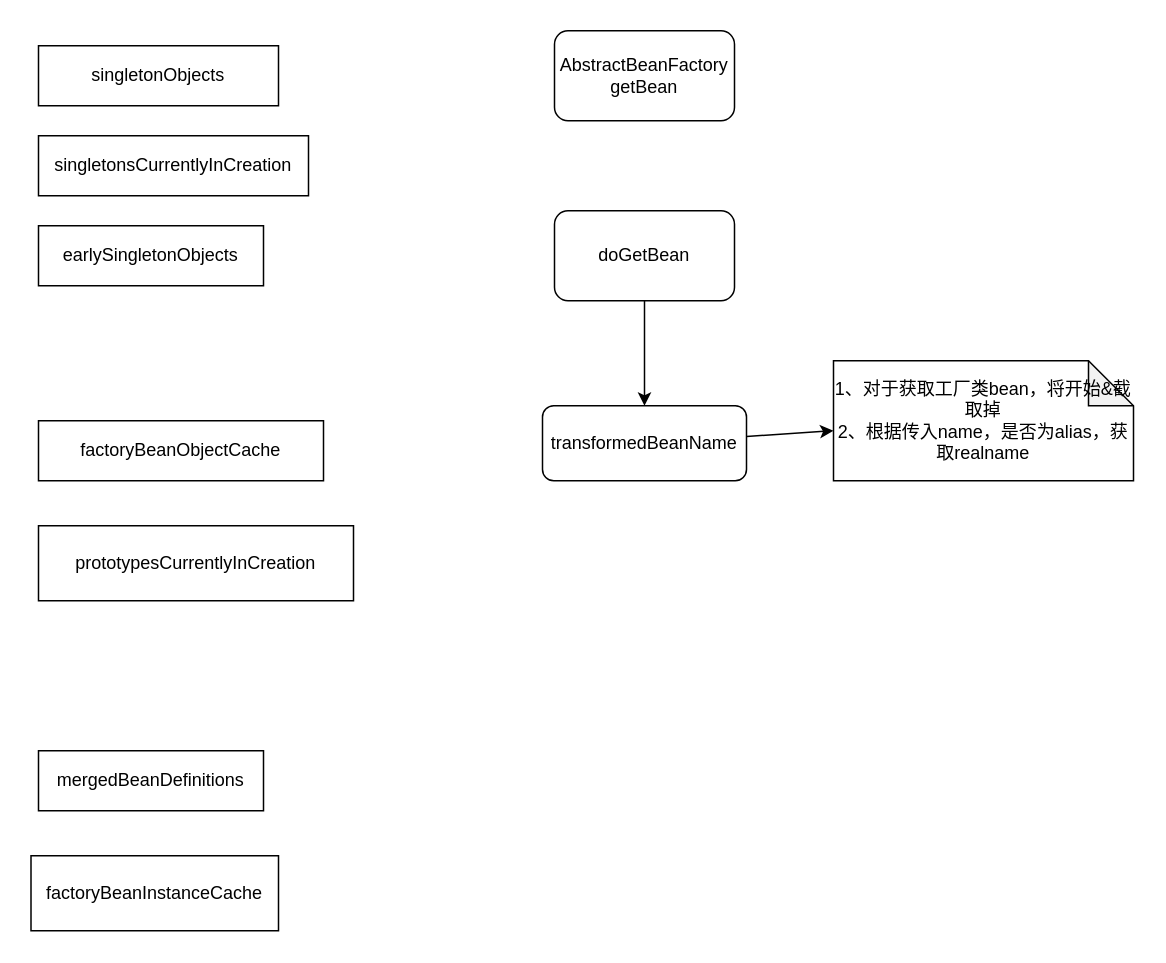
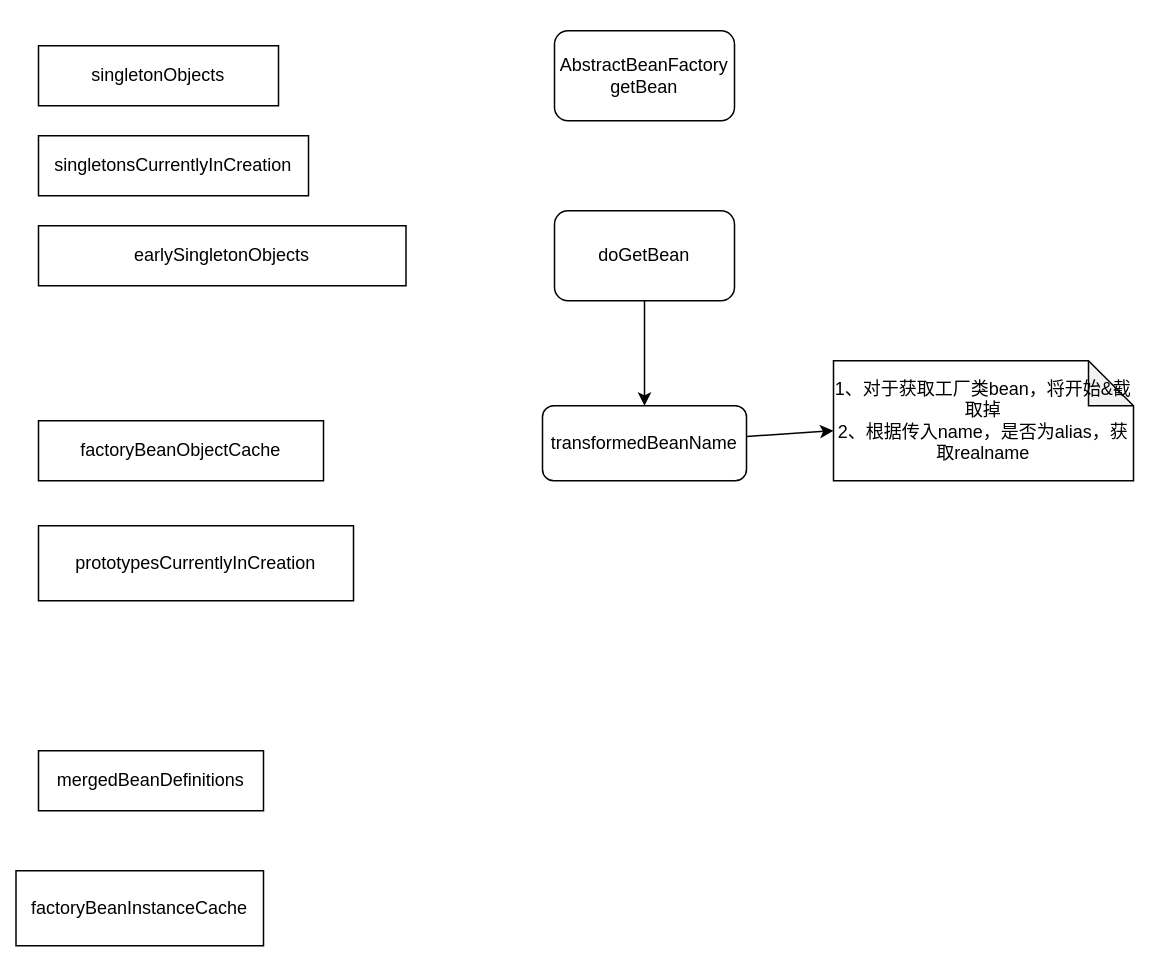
(151, 256) -> (222, 256)
(155, 893) -> (140, 908)
